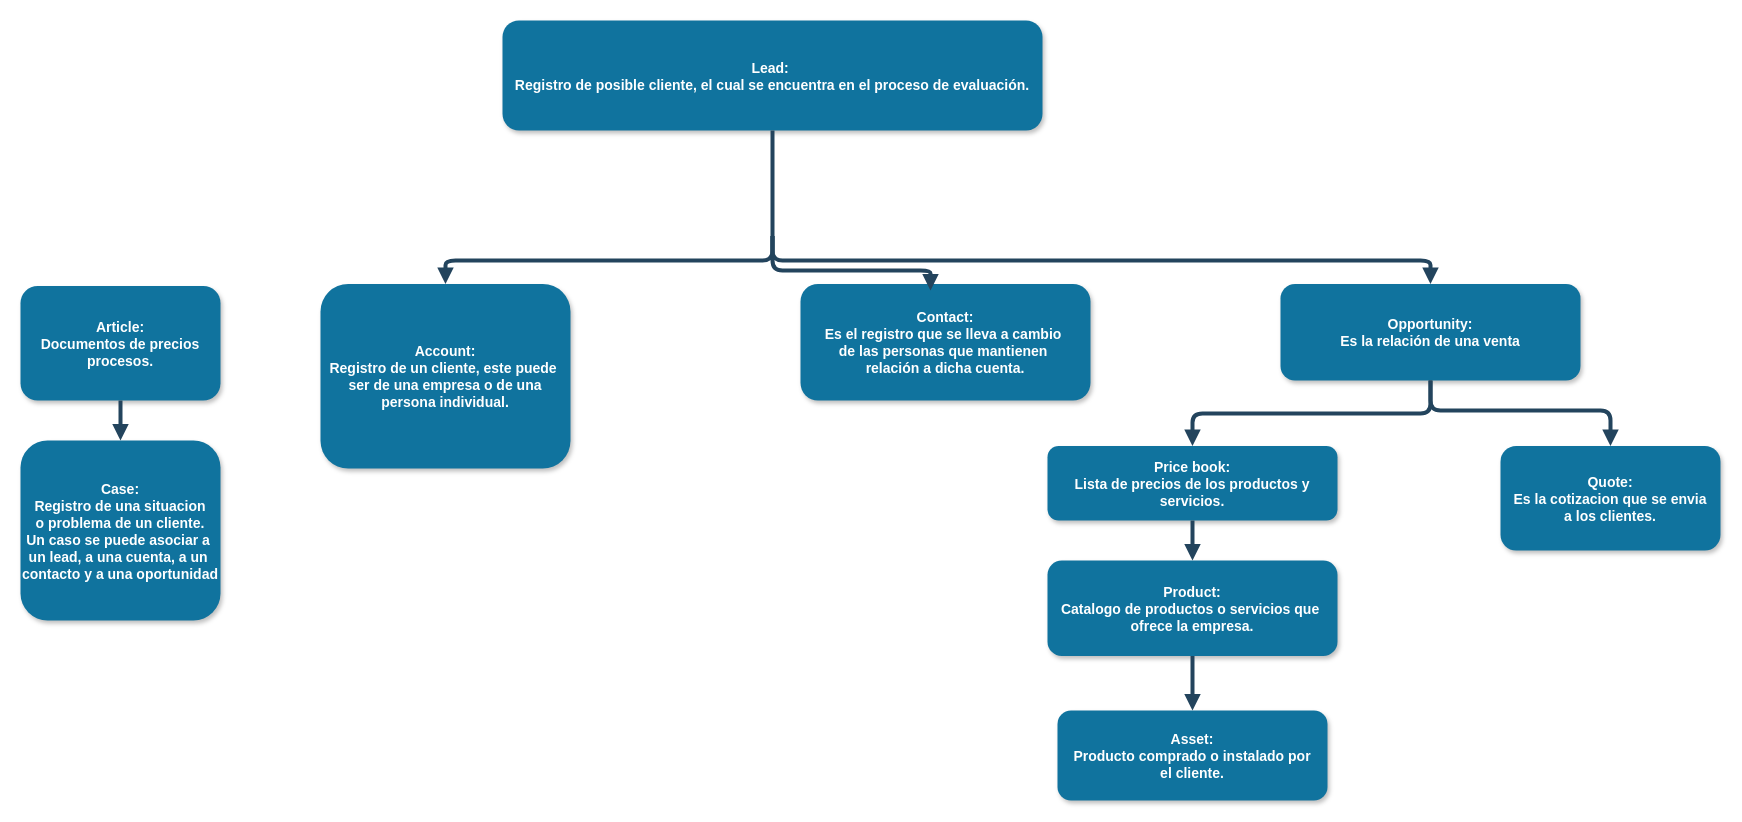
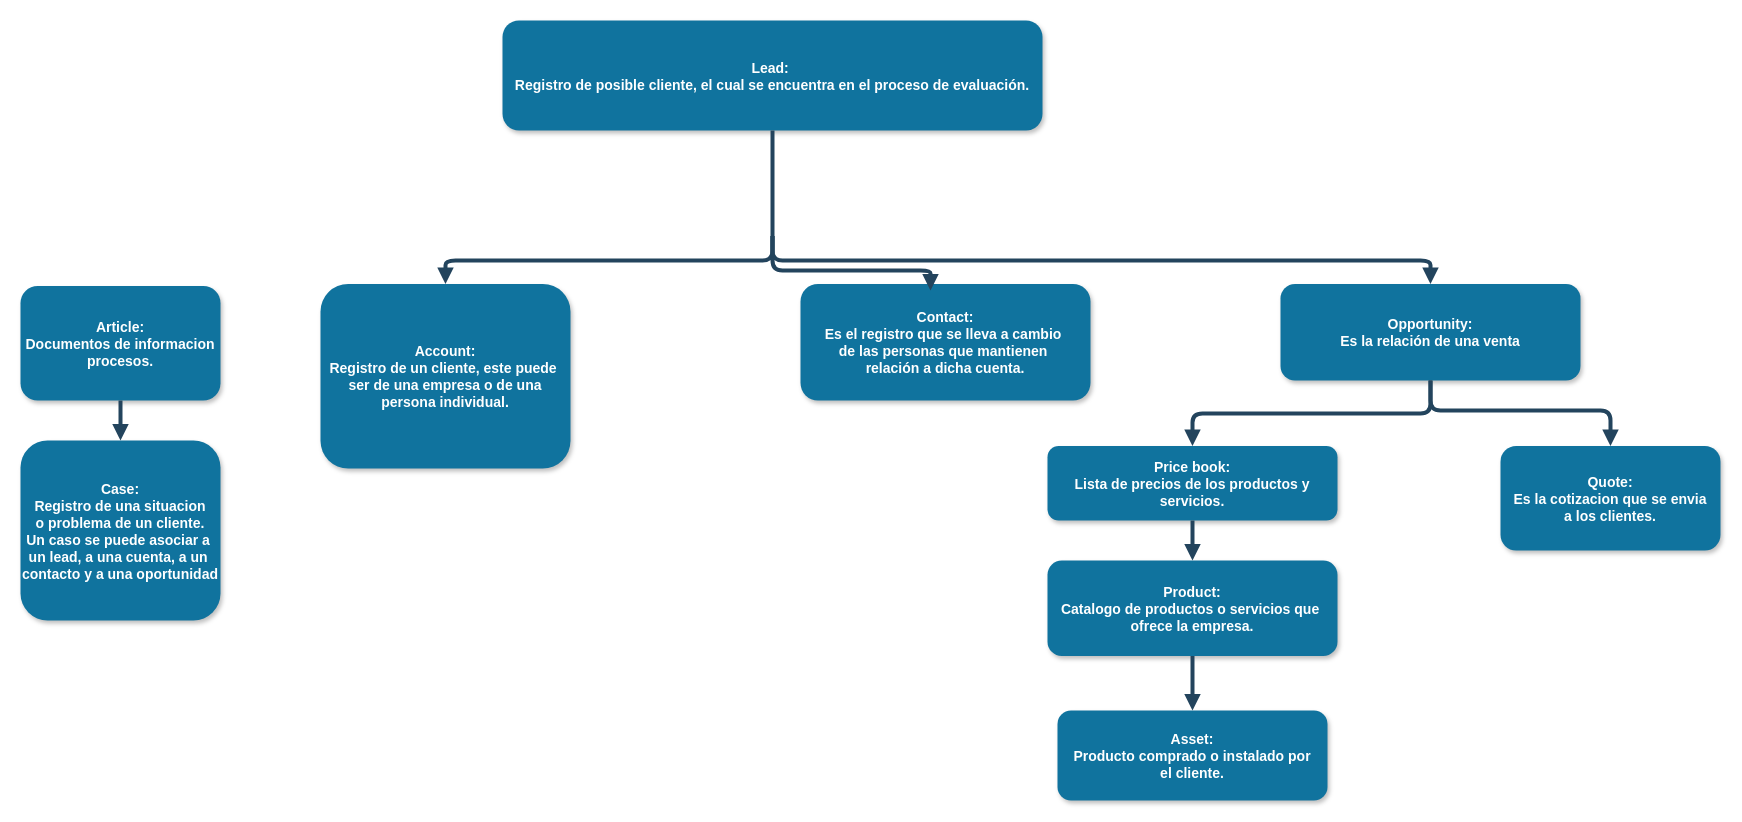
(120, 327) -> (120, 327)
